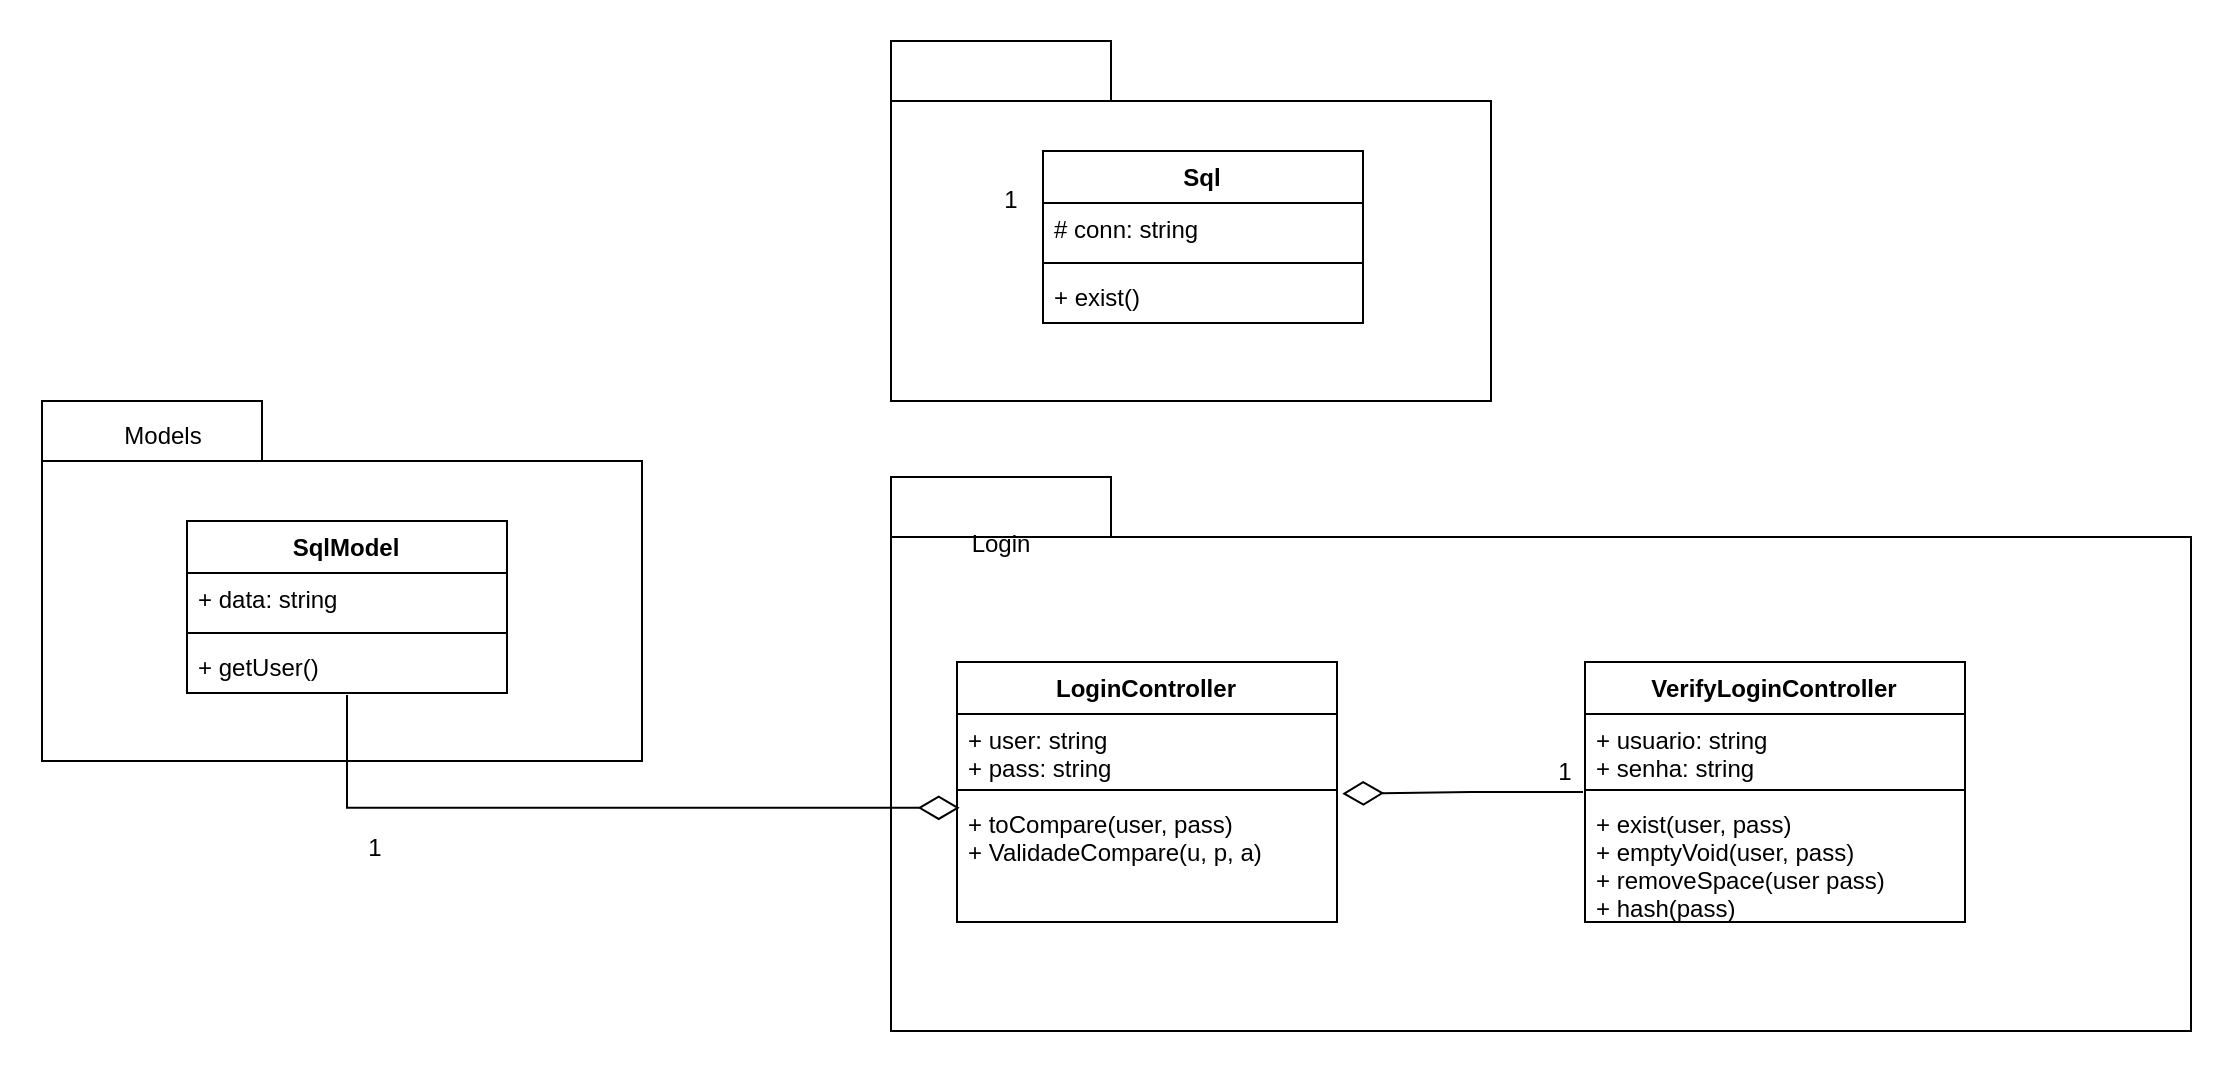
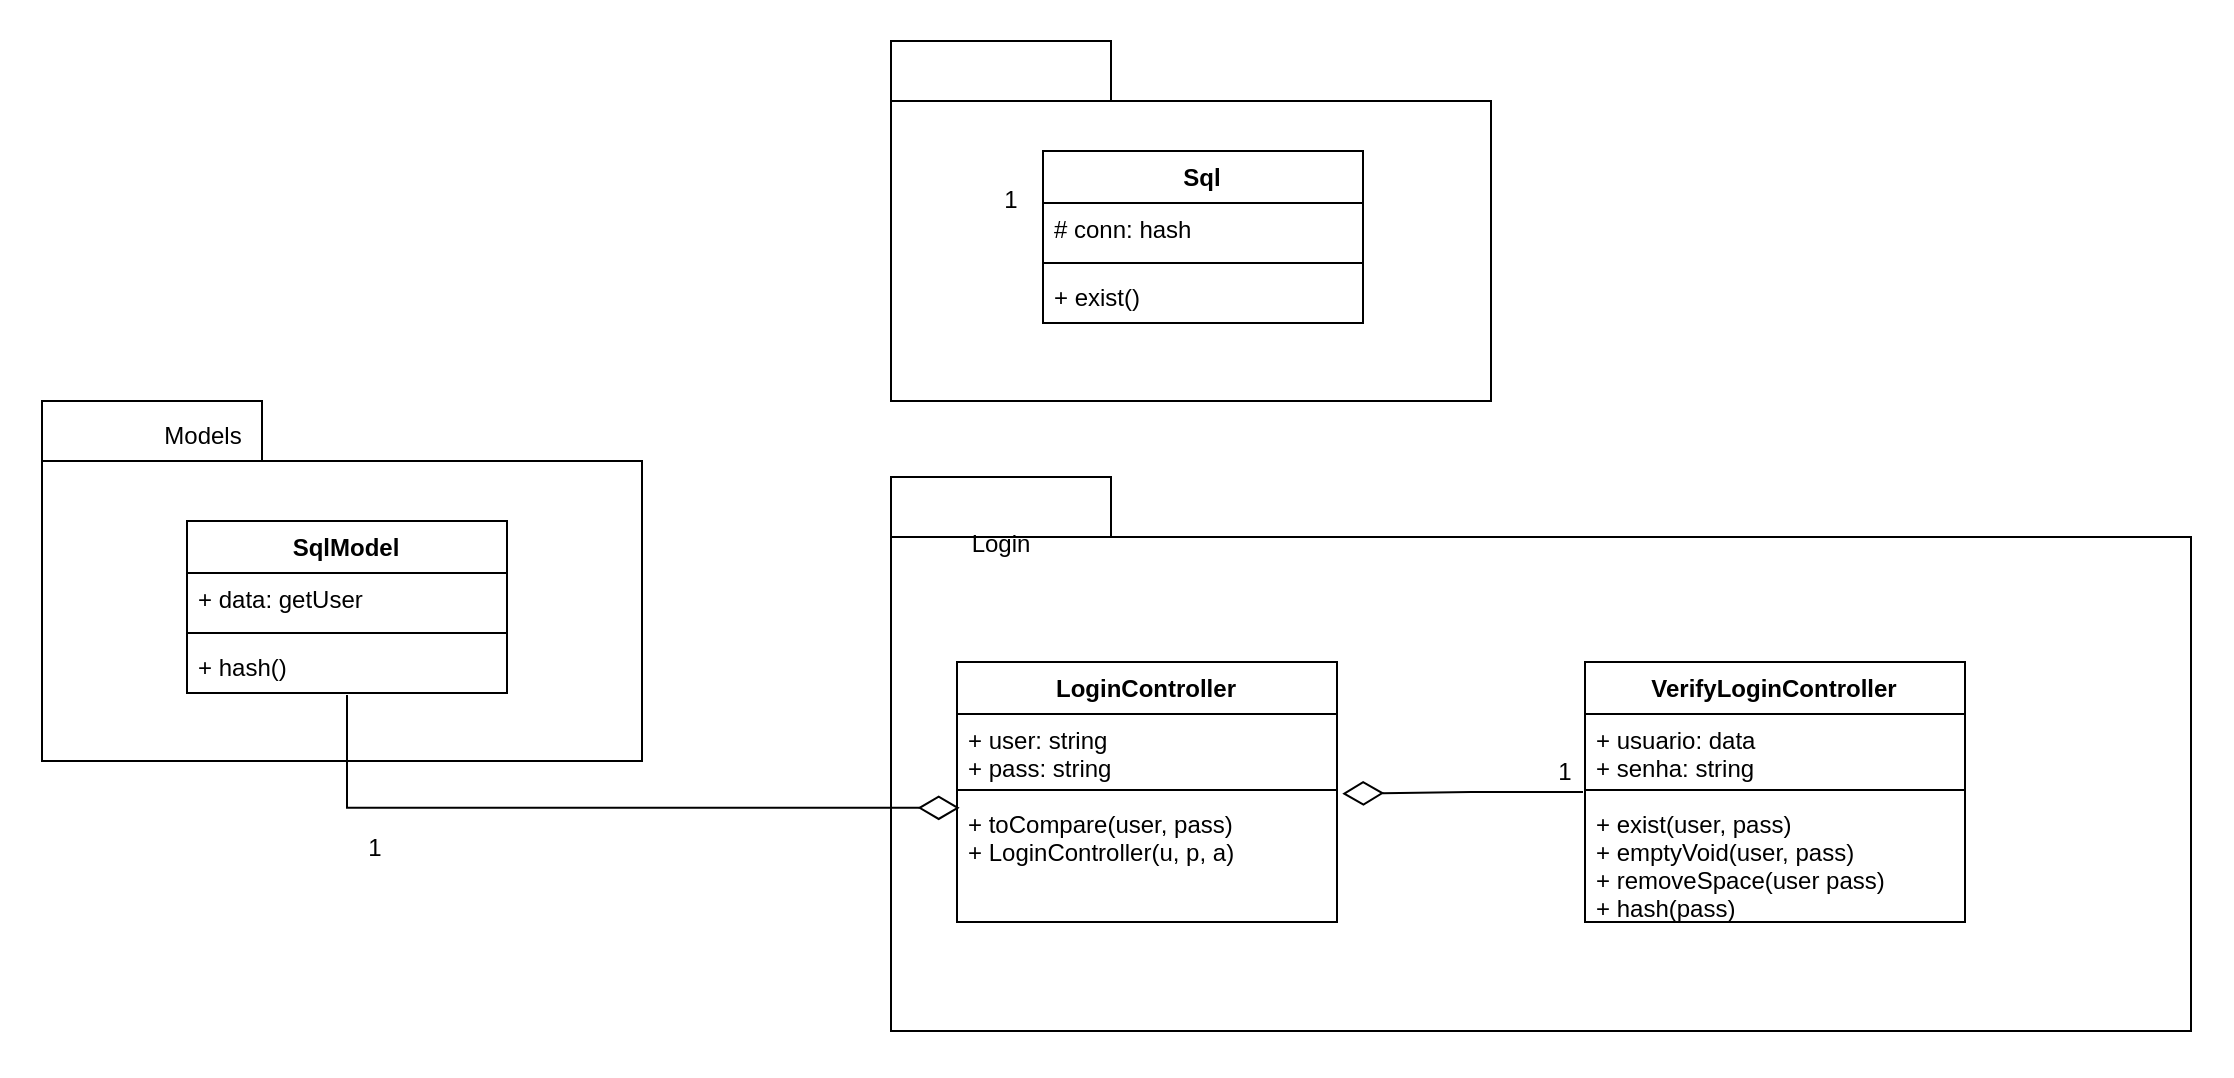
(1136, 230) -> (1125, 230)
(162, 437) -> (202, 437)
(280, 600) -> (289, 600)
(269, 668) -> (249, 668)
(1695, 741) -> (1684, 741)
(1113, 825) -> (1113, 825)
